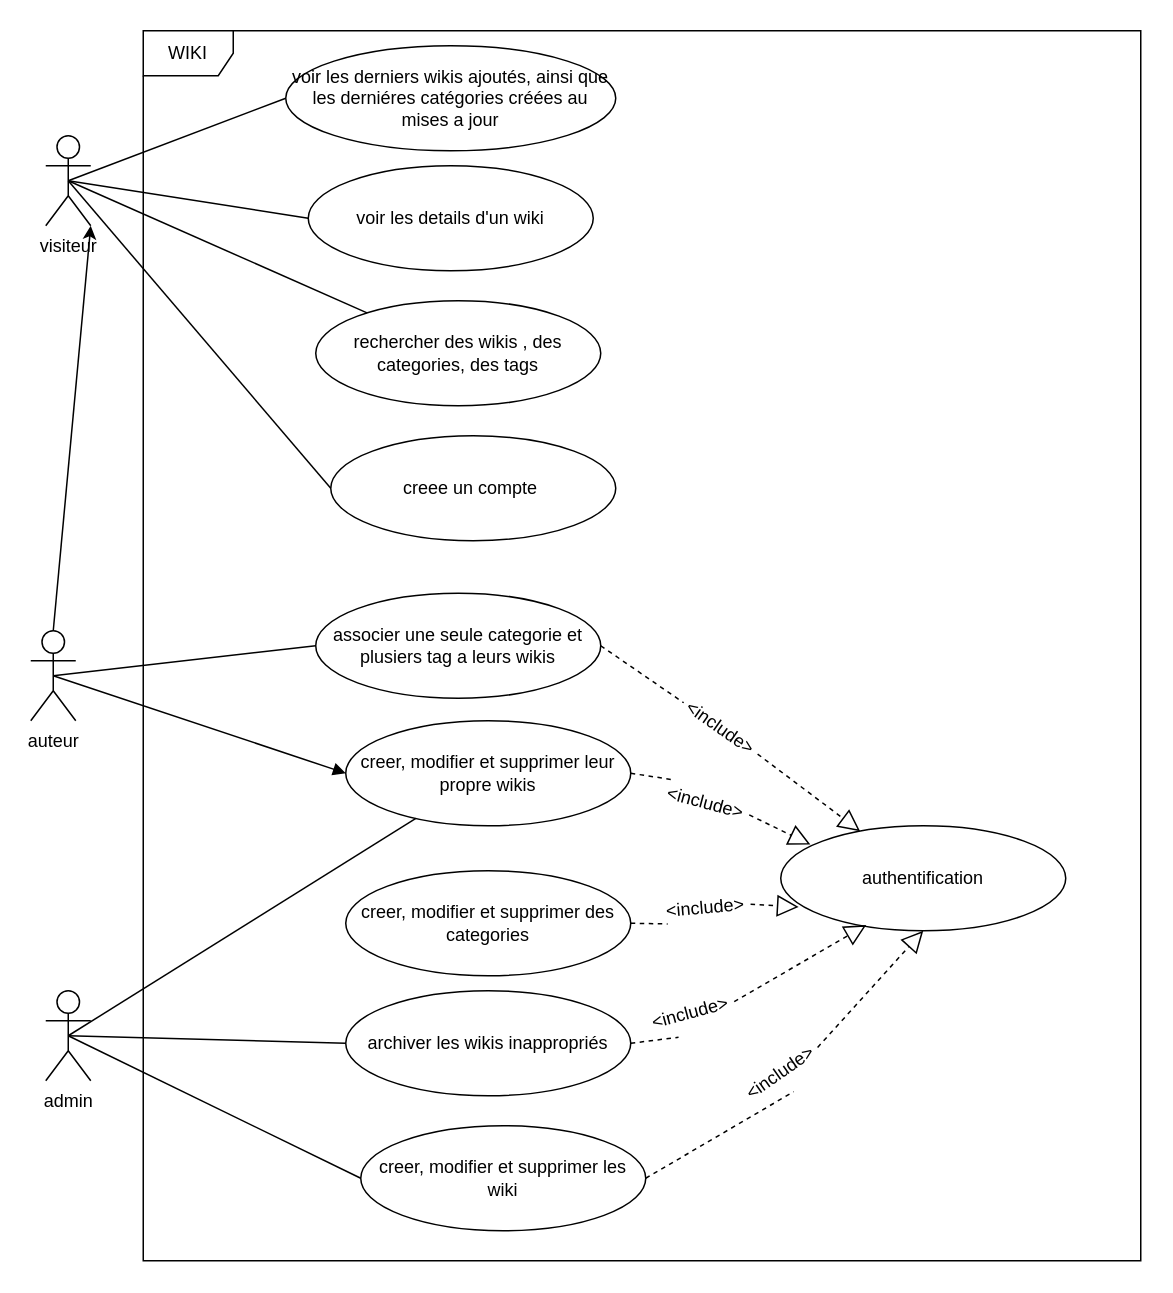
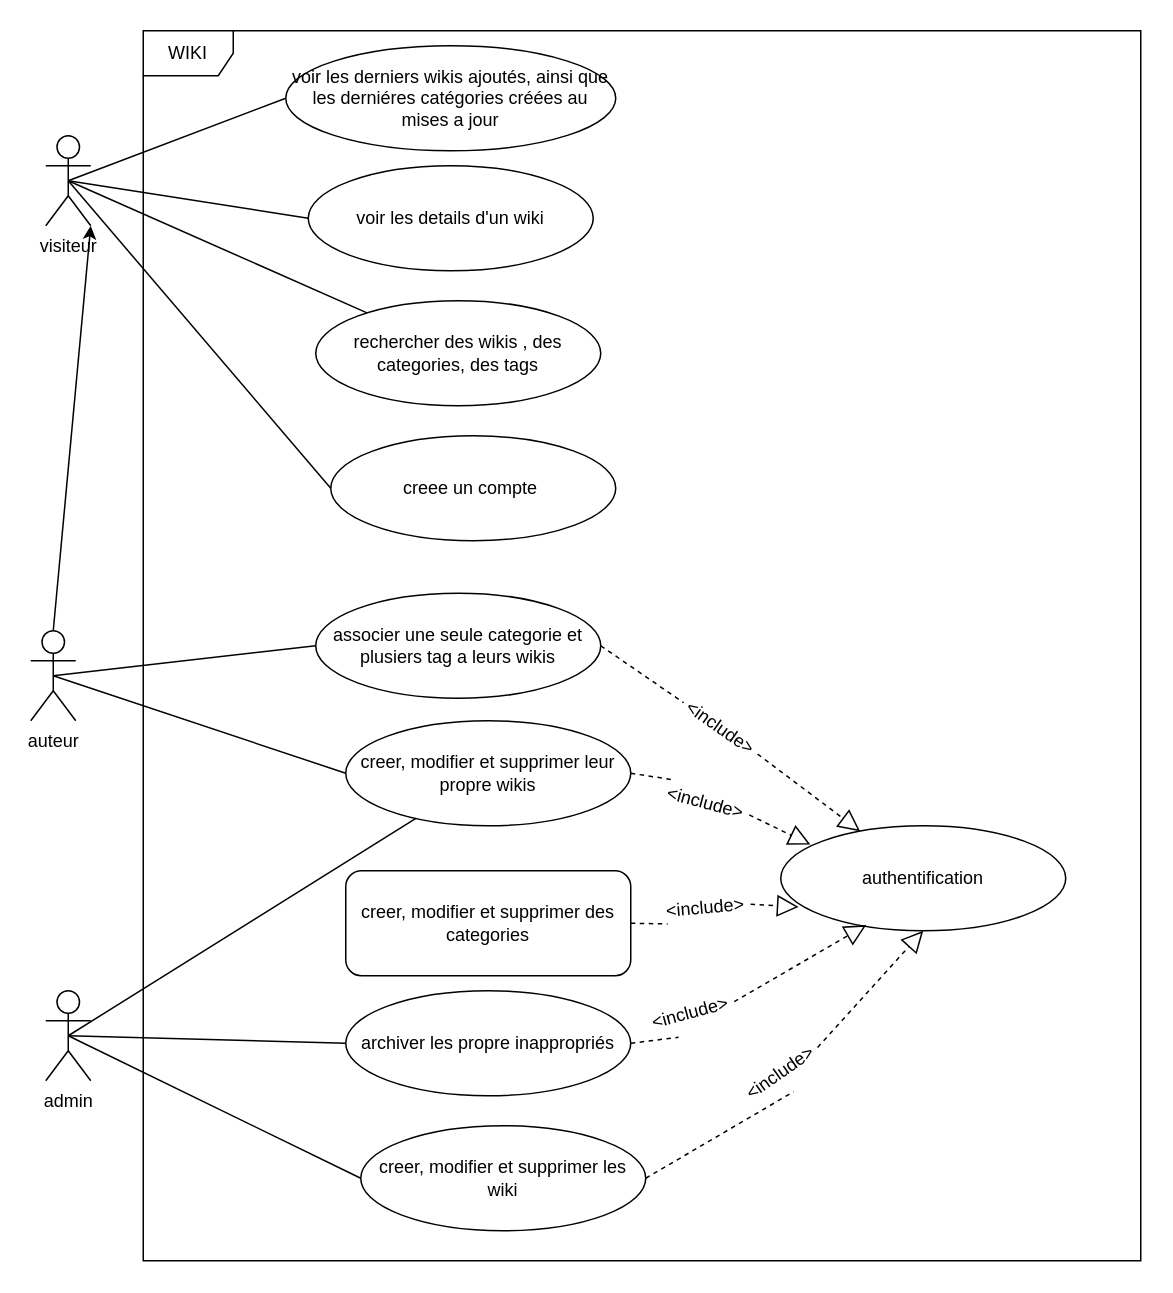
(332, 769) -> (337, 770)
(488, 923) -> (488, 923)
(488, 1043) -> (488, 1043)
